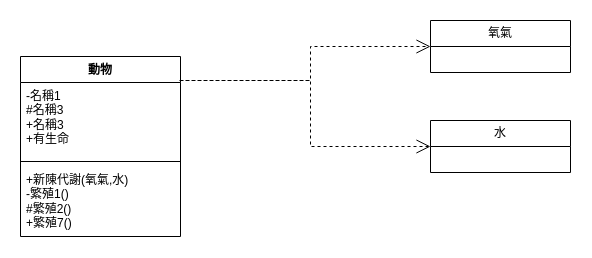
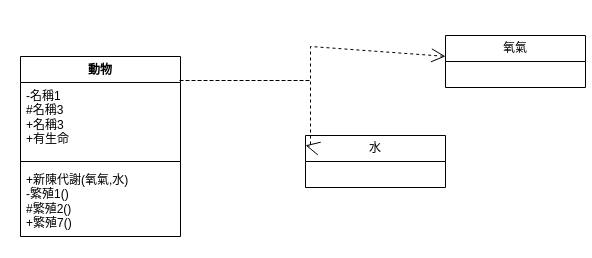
(501, 47) -> (516, 62)
(501, 147) -> (376, 162)
